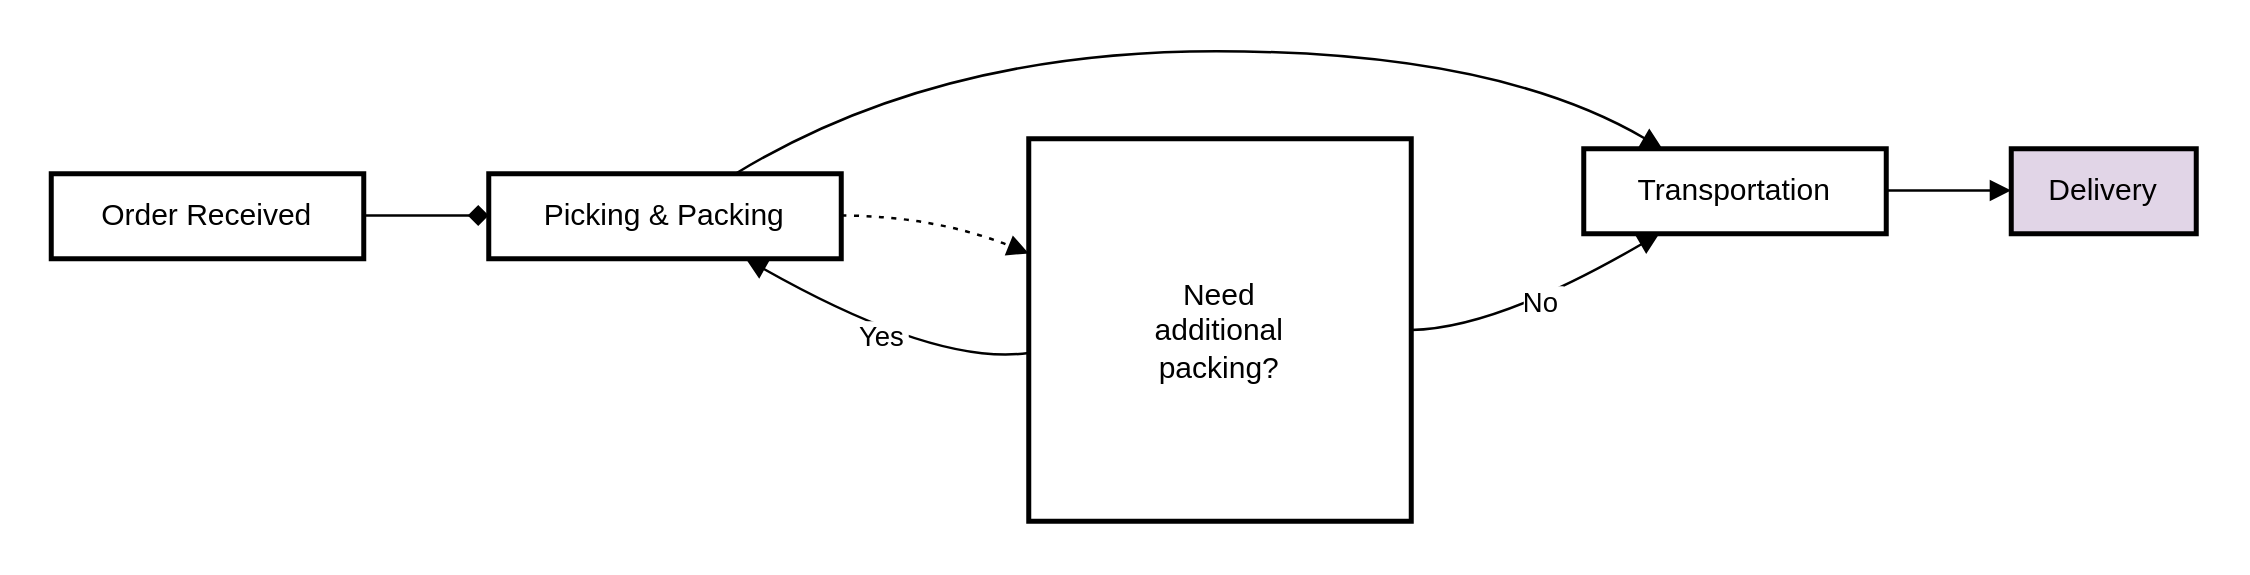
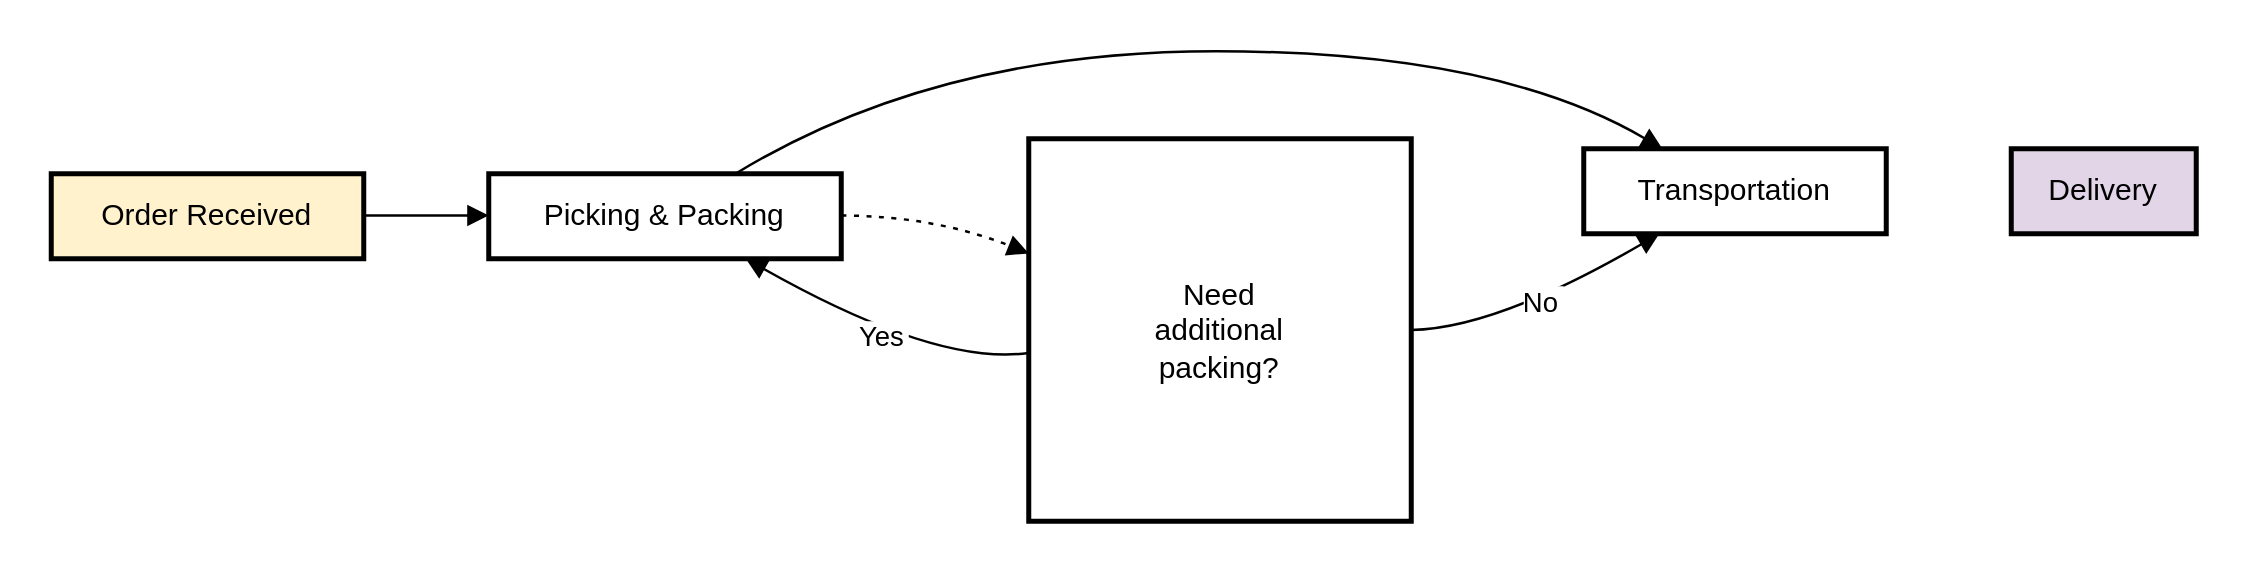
(1939, 190) -> none
(467, 215) -> (466, 215)
(208, 216) -> (208, 216)
